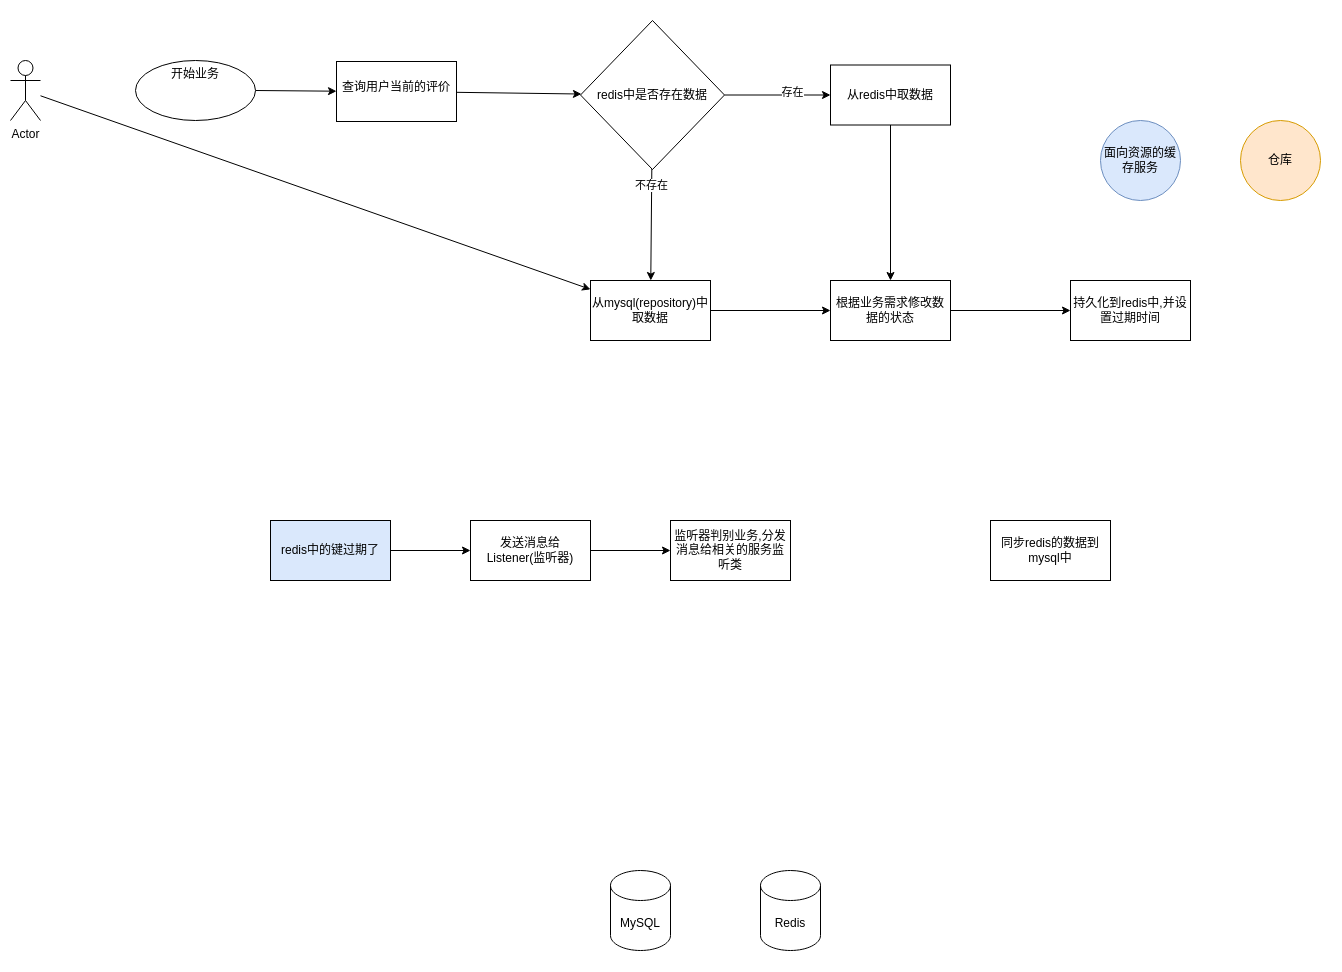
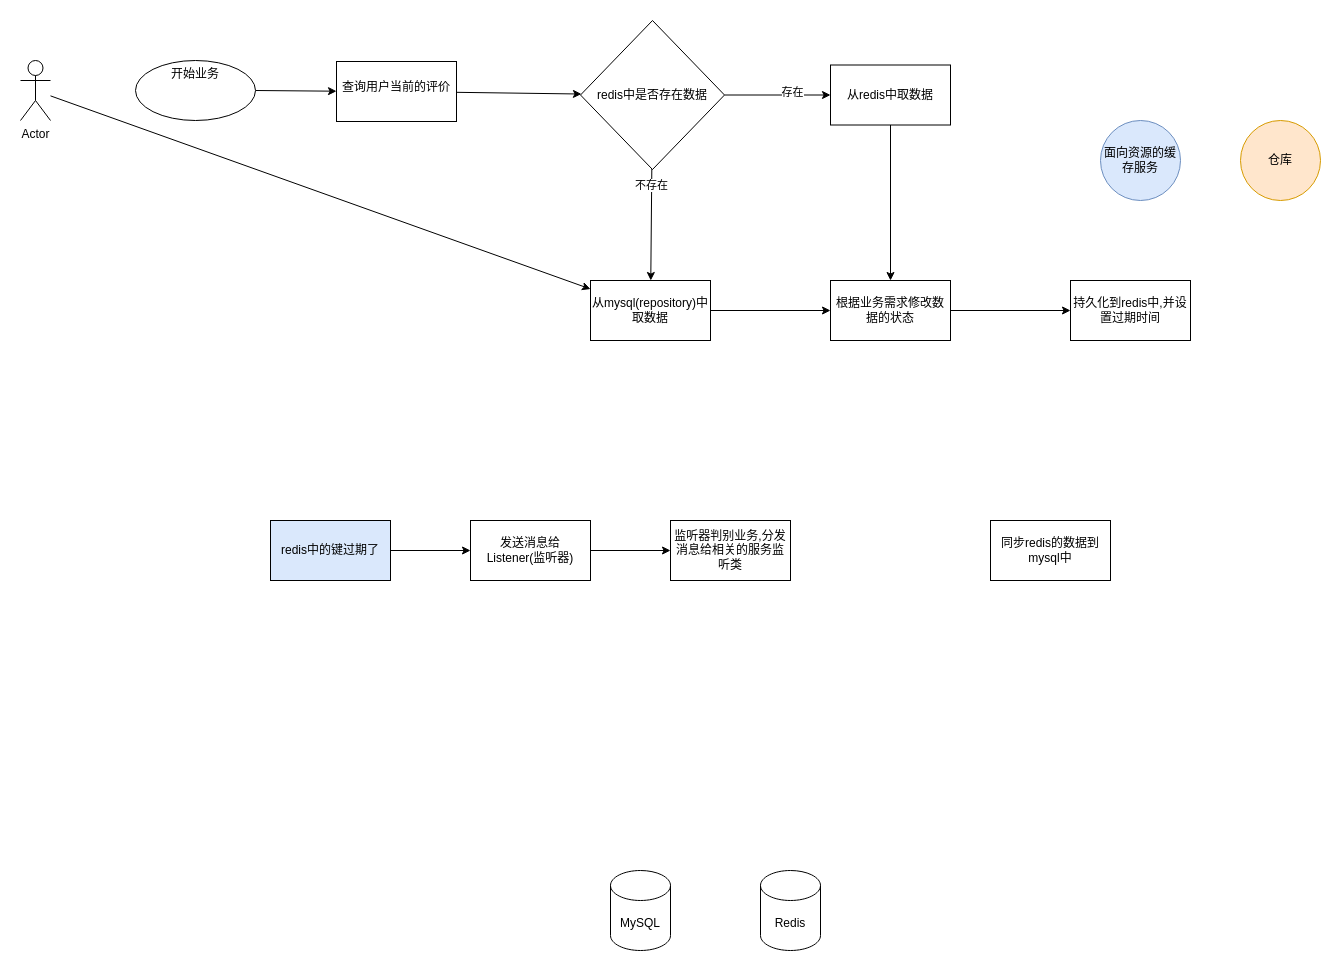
(26, 91) -> (36, 91)
